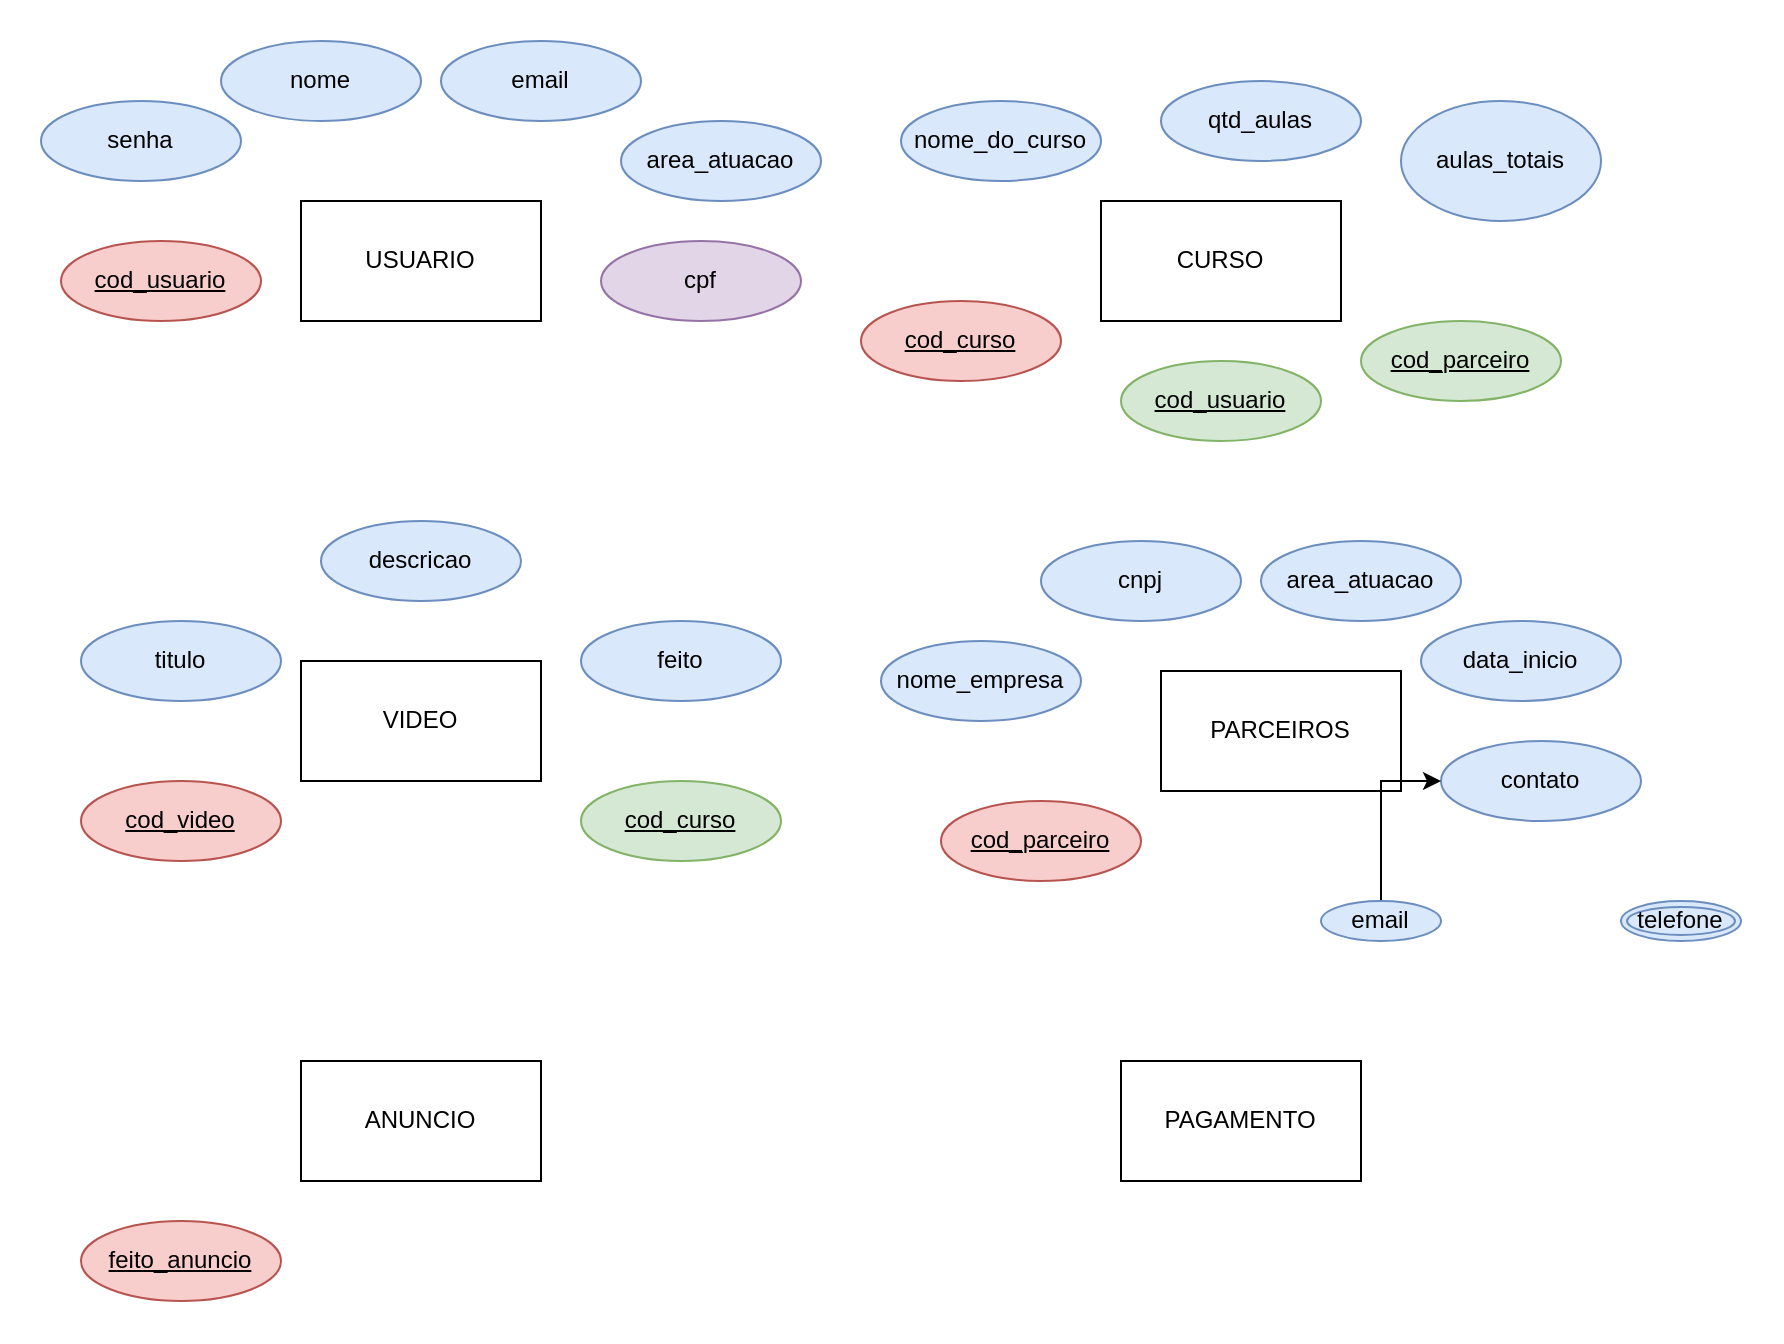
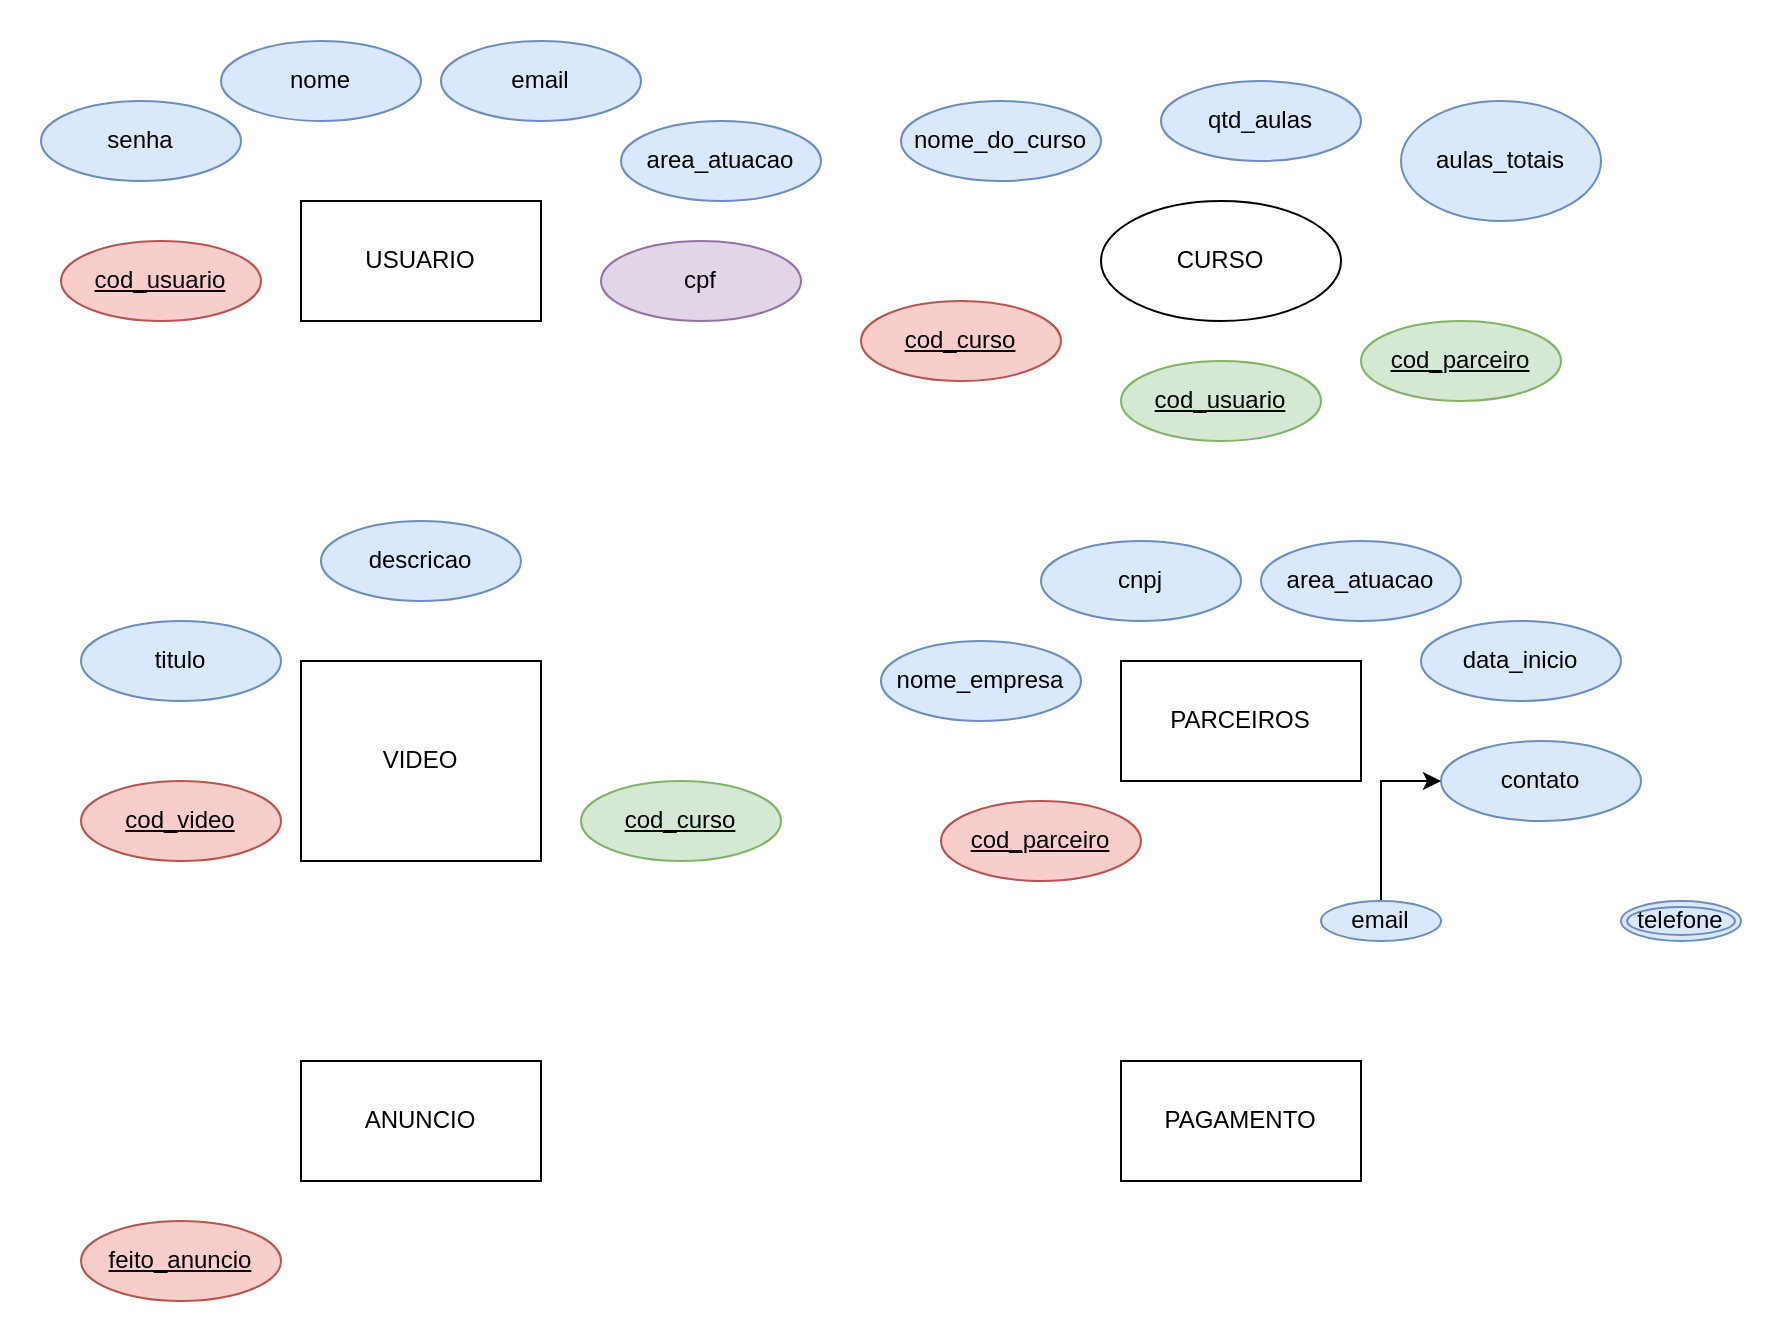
(1221, 261) -> (1221, 261)
(681, 661) -> none
(421, 721) -> (421, 761)
(1281, 731) -> (1241, 721)
